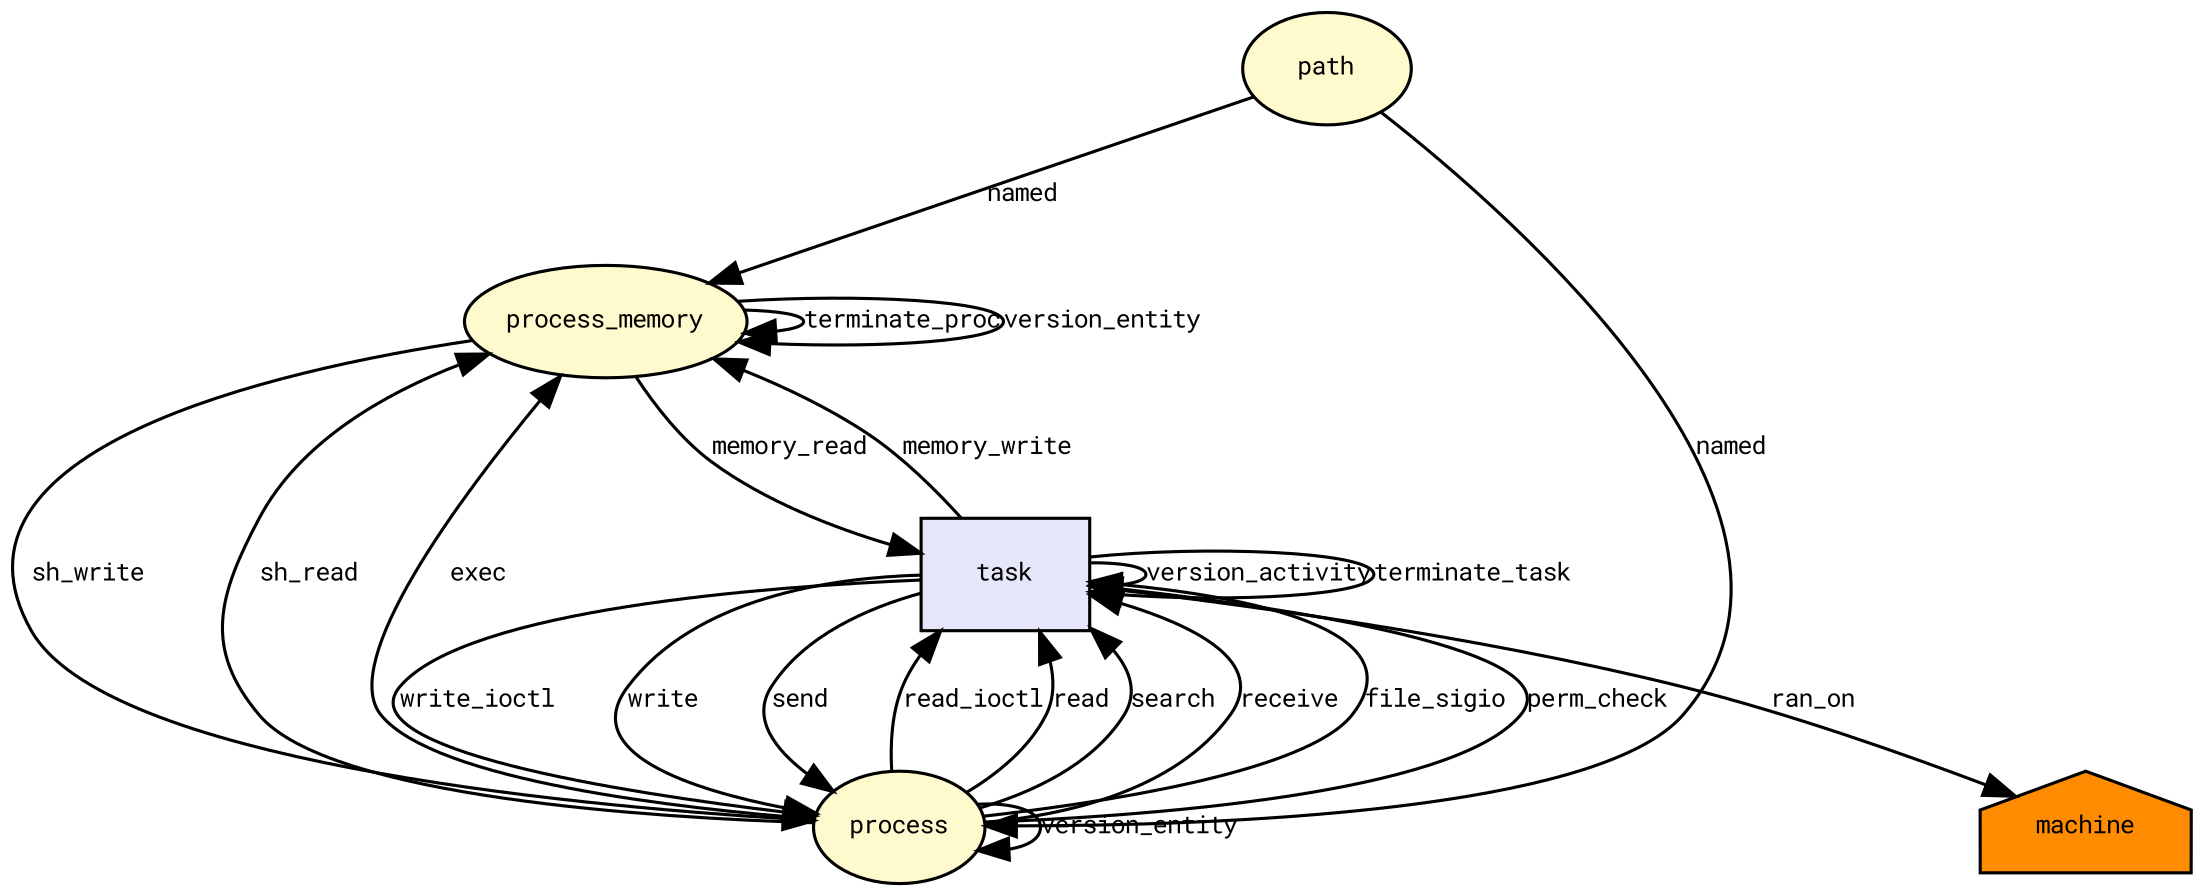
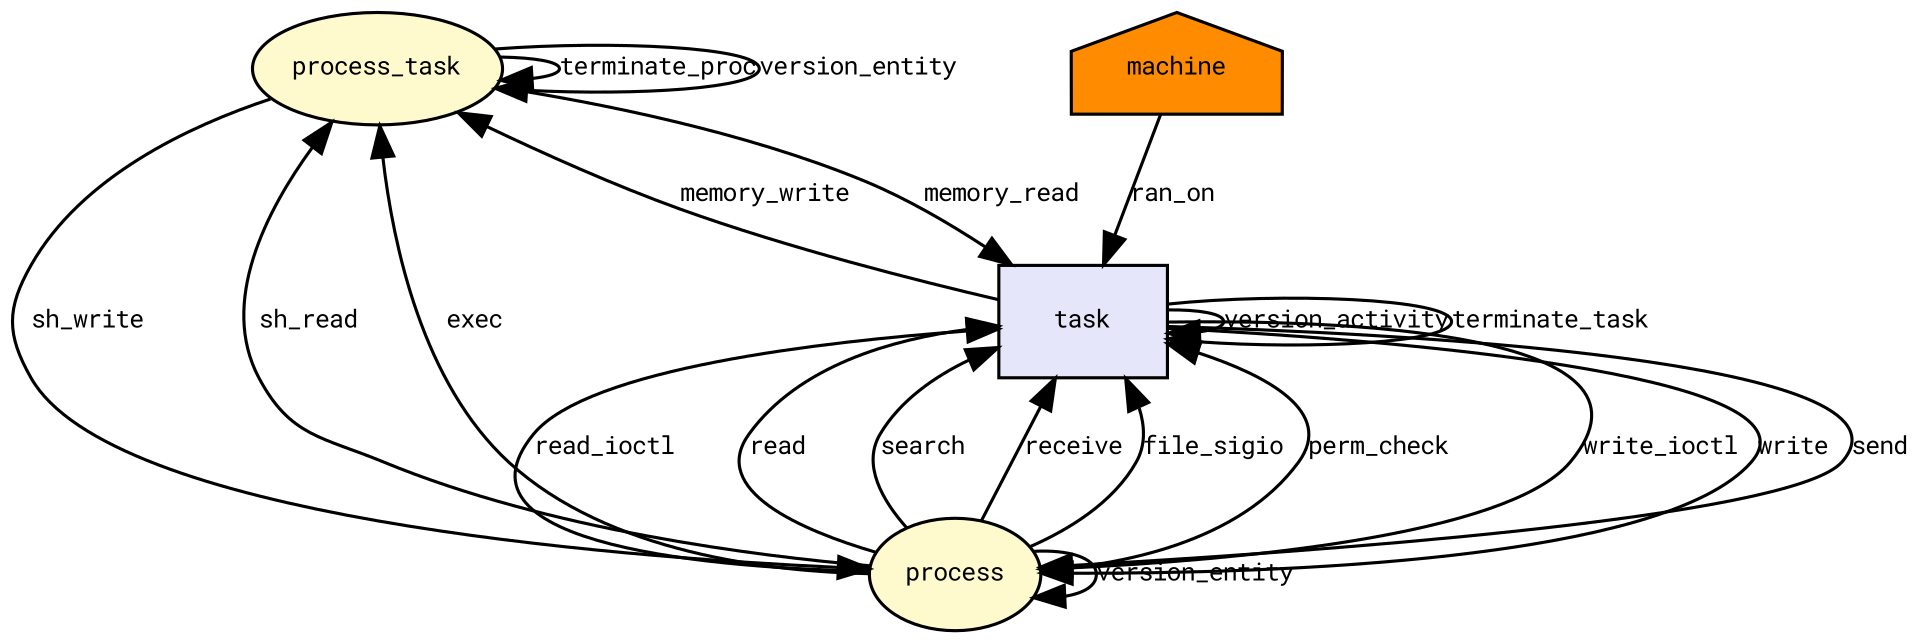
(1327, 69) -> none
(606, 322) -> (378, 69)
(1544, 656) -> (1138, 175)
